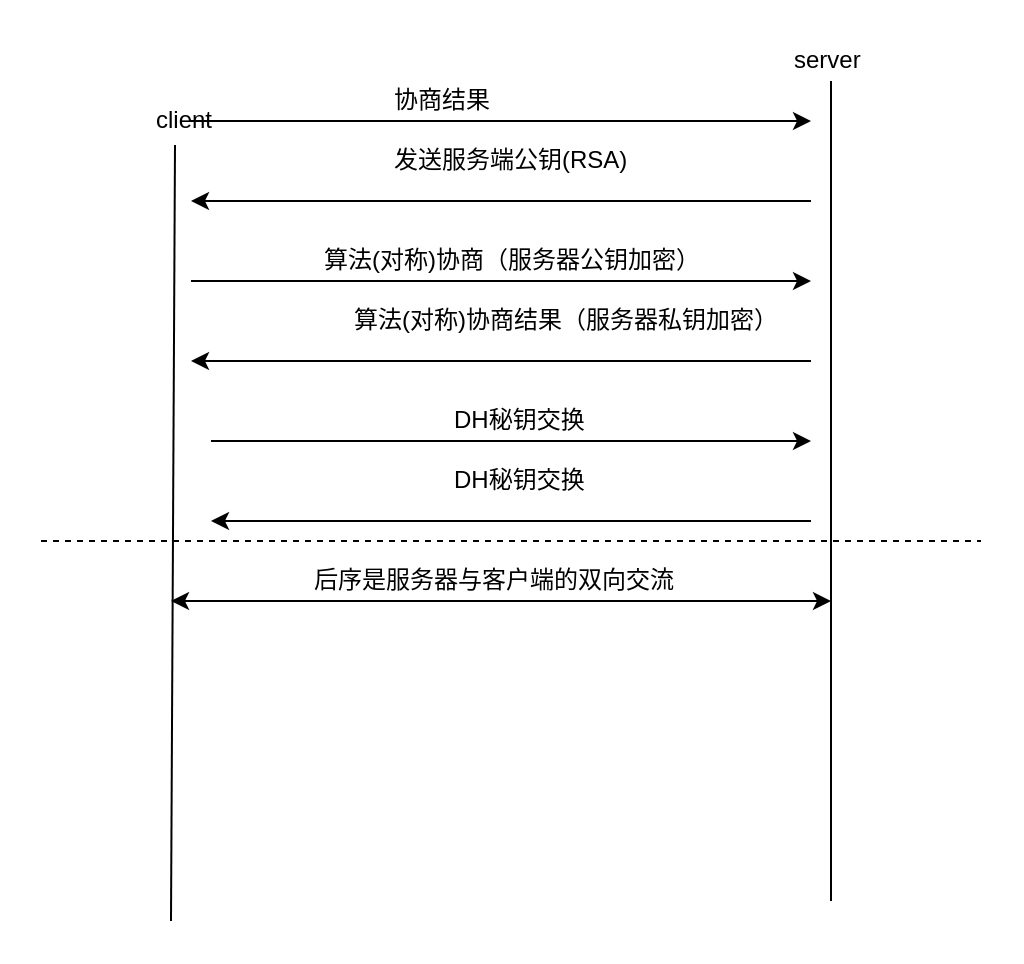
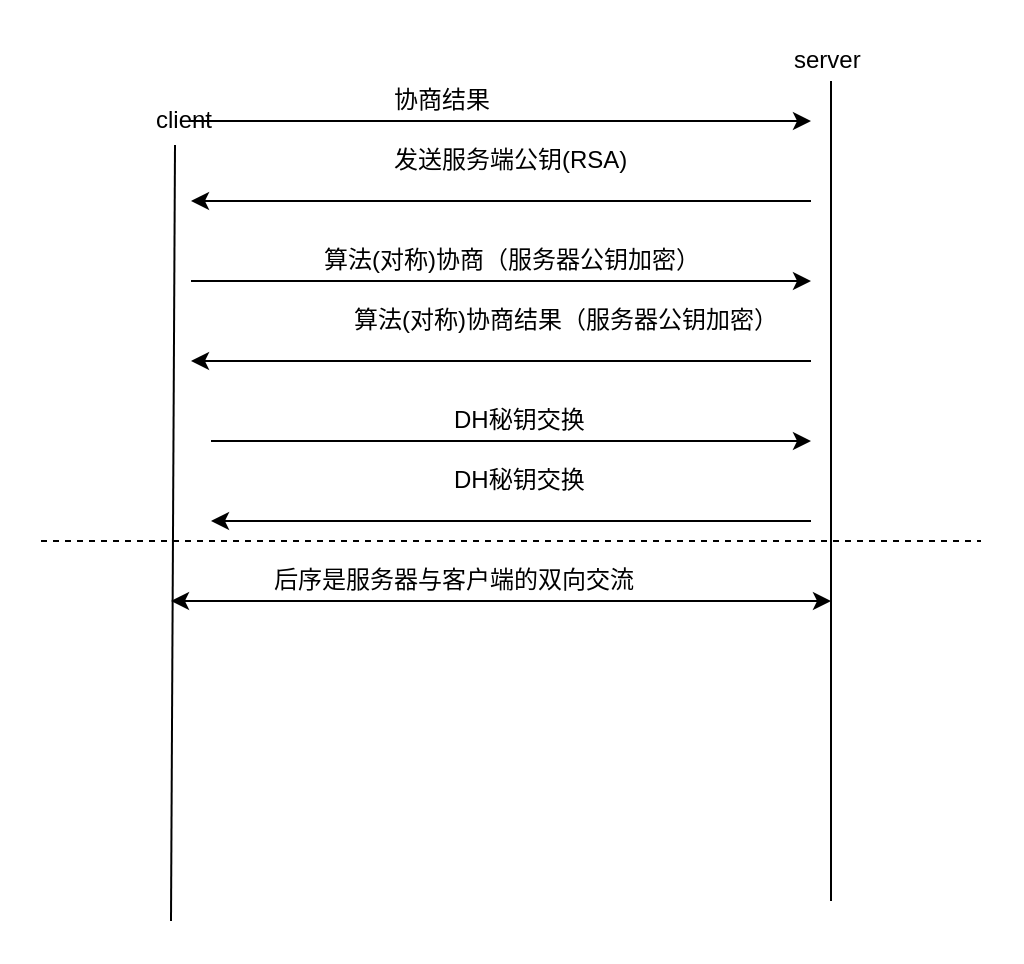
(572, 321) -> (572, 321)
(511, 581) -> (471, 581)
